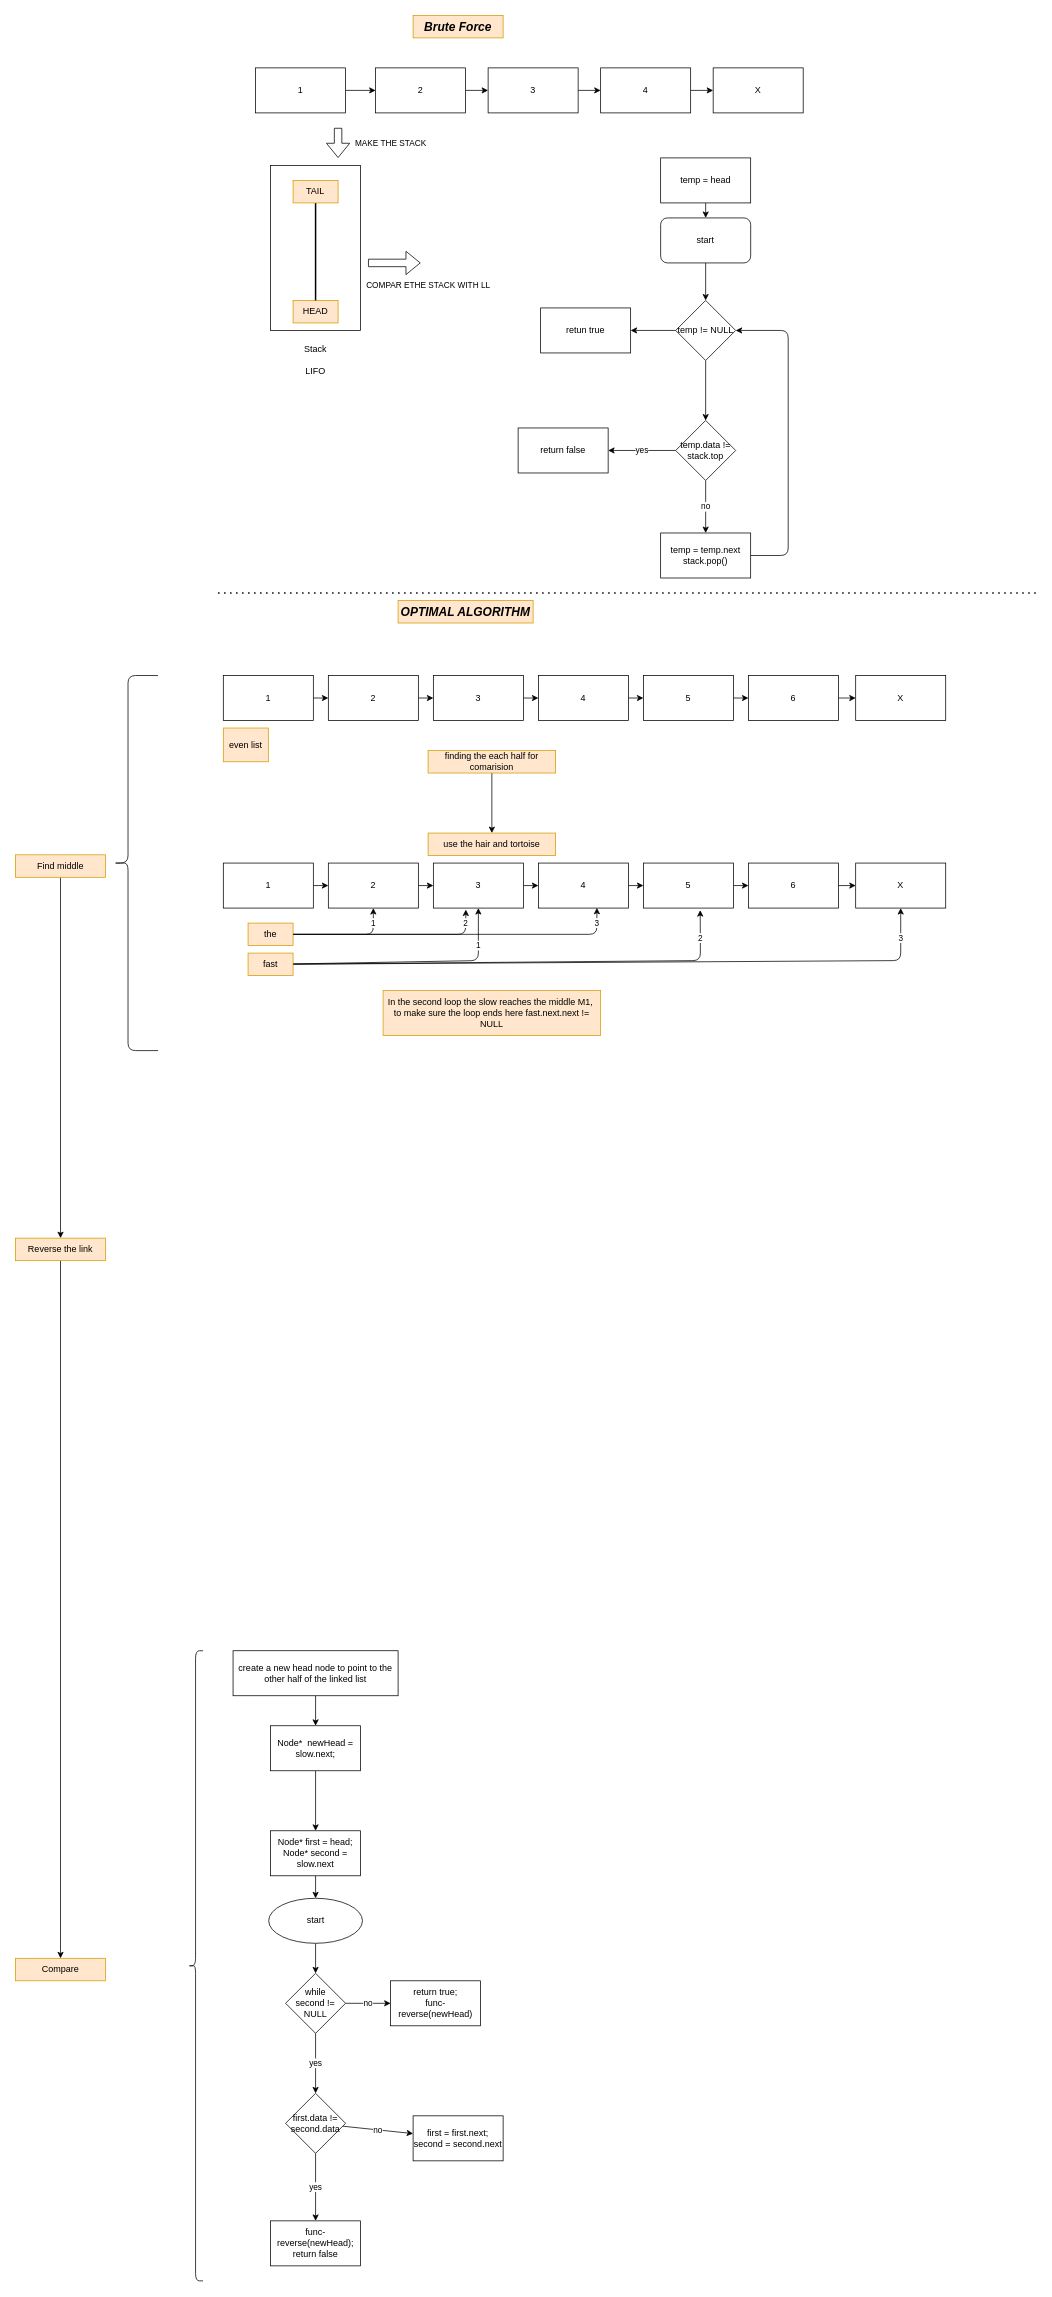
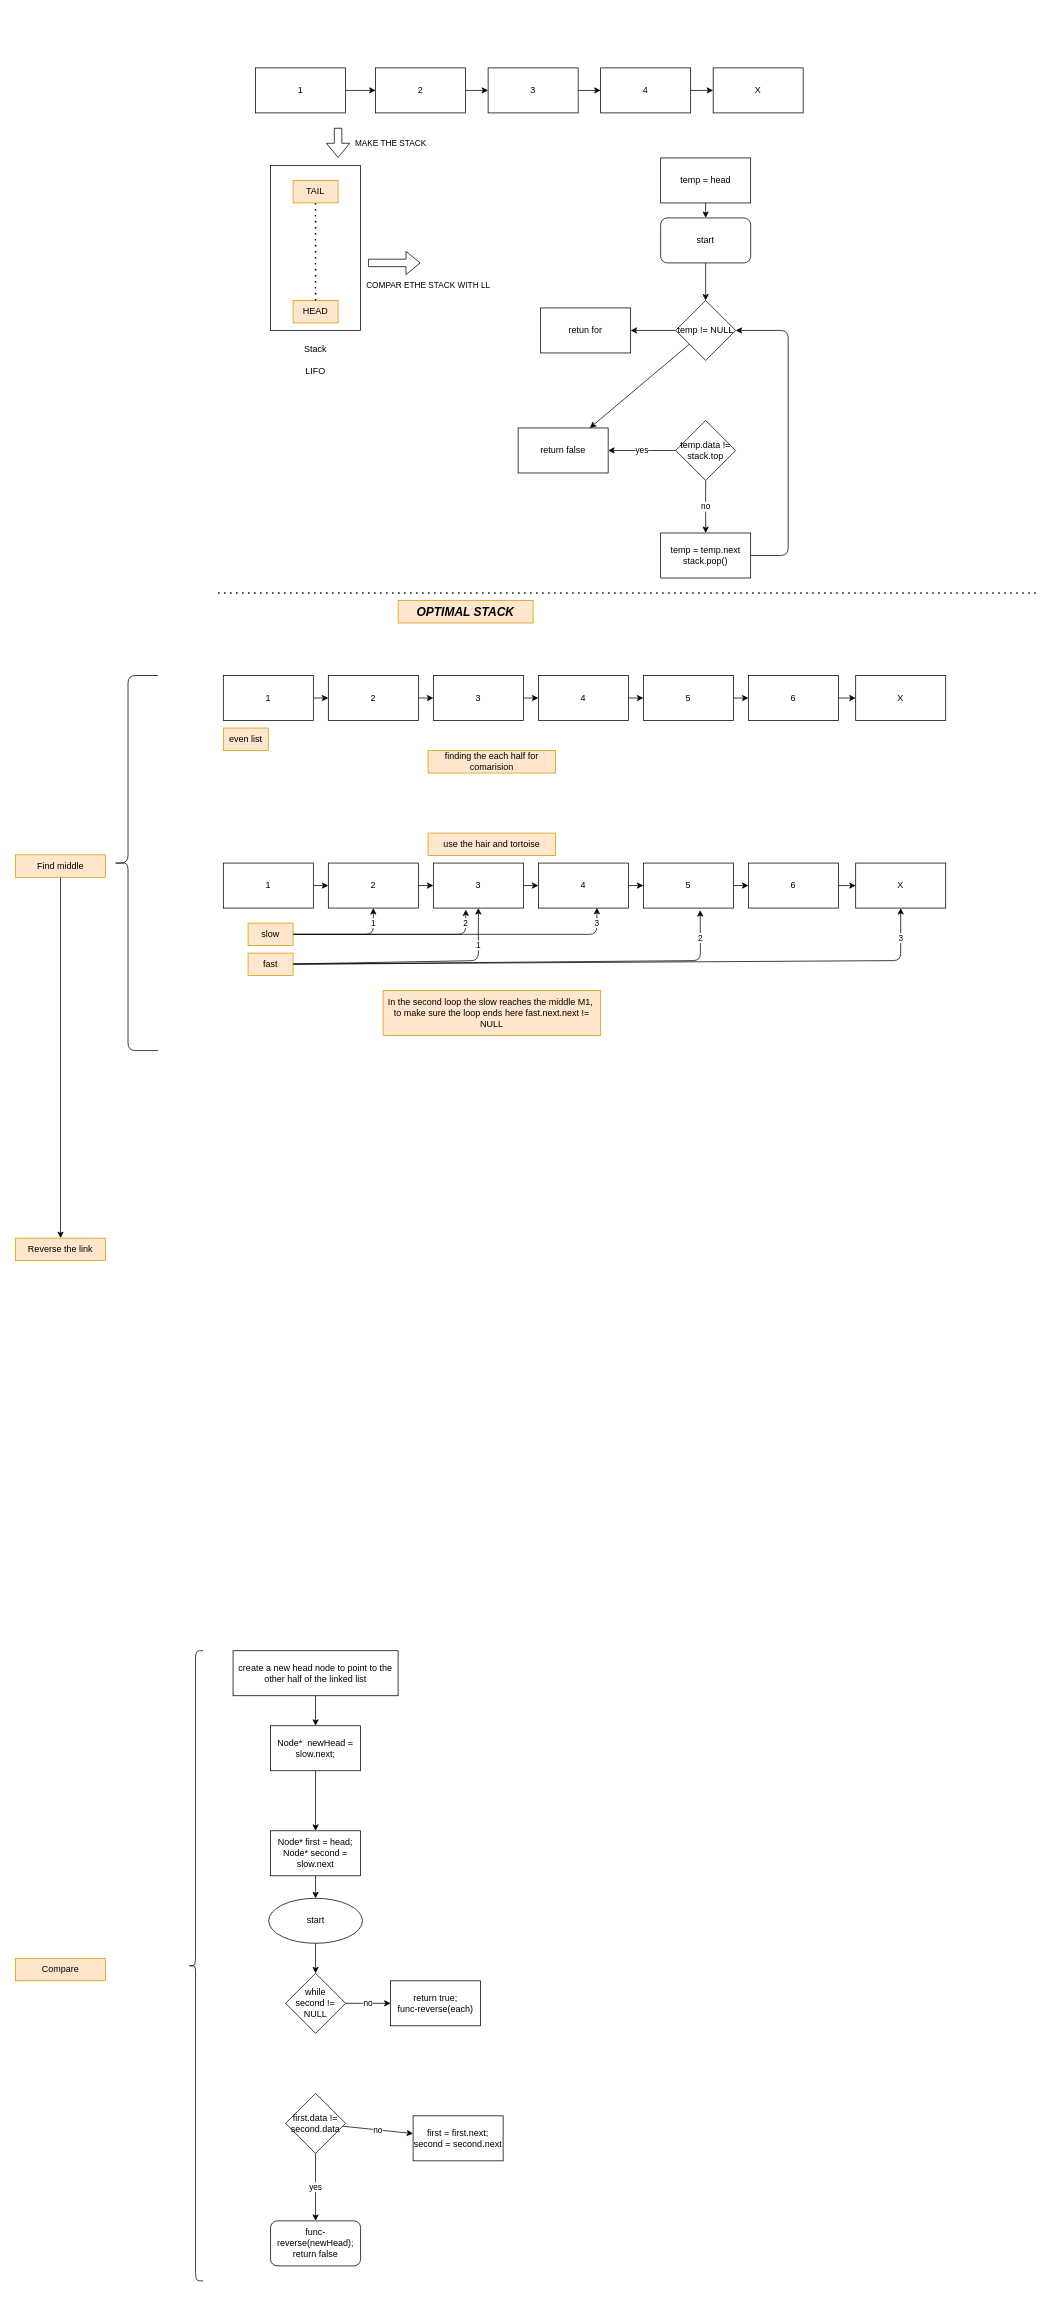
(458, 27) -> none
(315, 252) -> (315, 252)
(585, 330) -> (585, 330)
(705, 387) -> (642, 384)
(465, 612) -> (465, 612)
(246, 745) -> (246, 739)
(492, 826) -> none
(270, 934) -> (270, 934)
(60, 1607) -> none
(435, 2003) -> (435, 2003)
(315, 2060) -> none
(315, 2243) -> (315, 2243)
